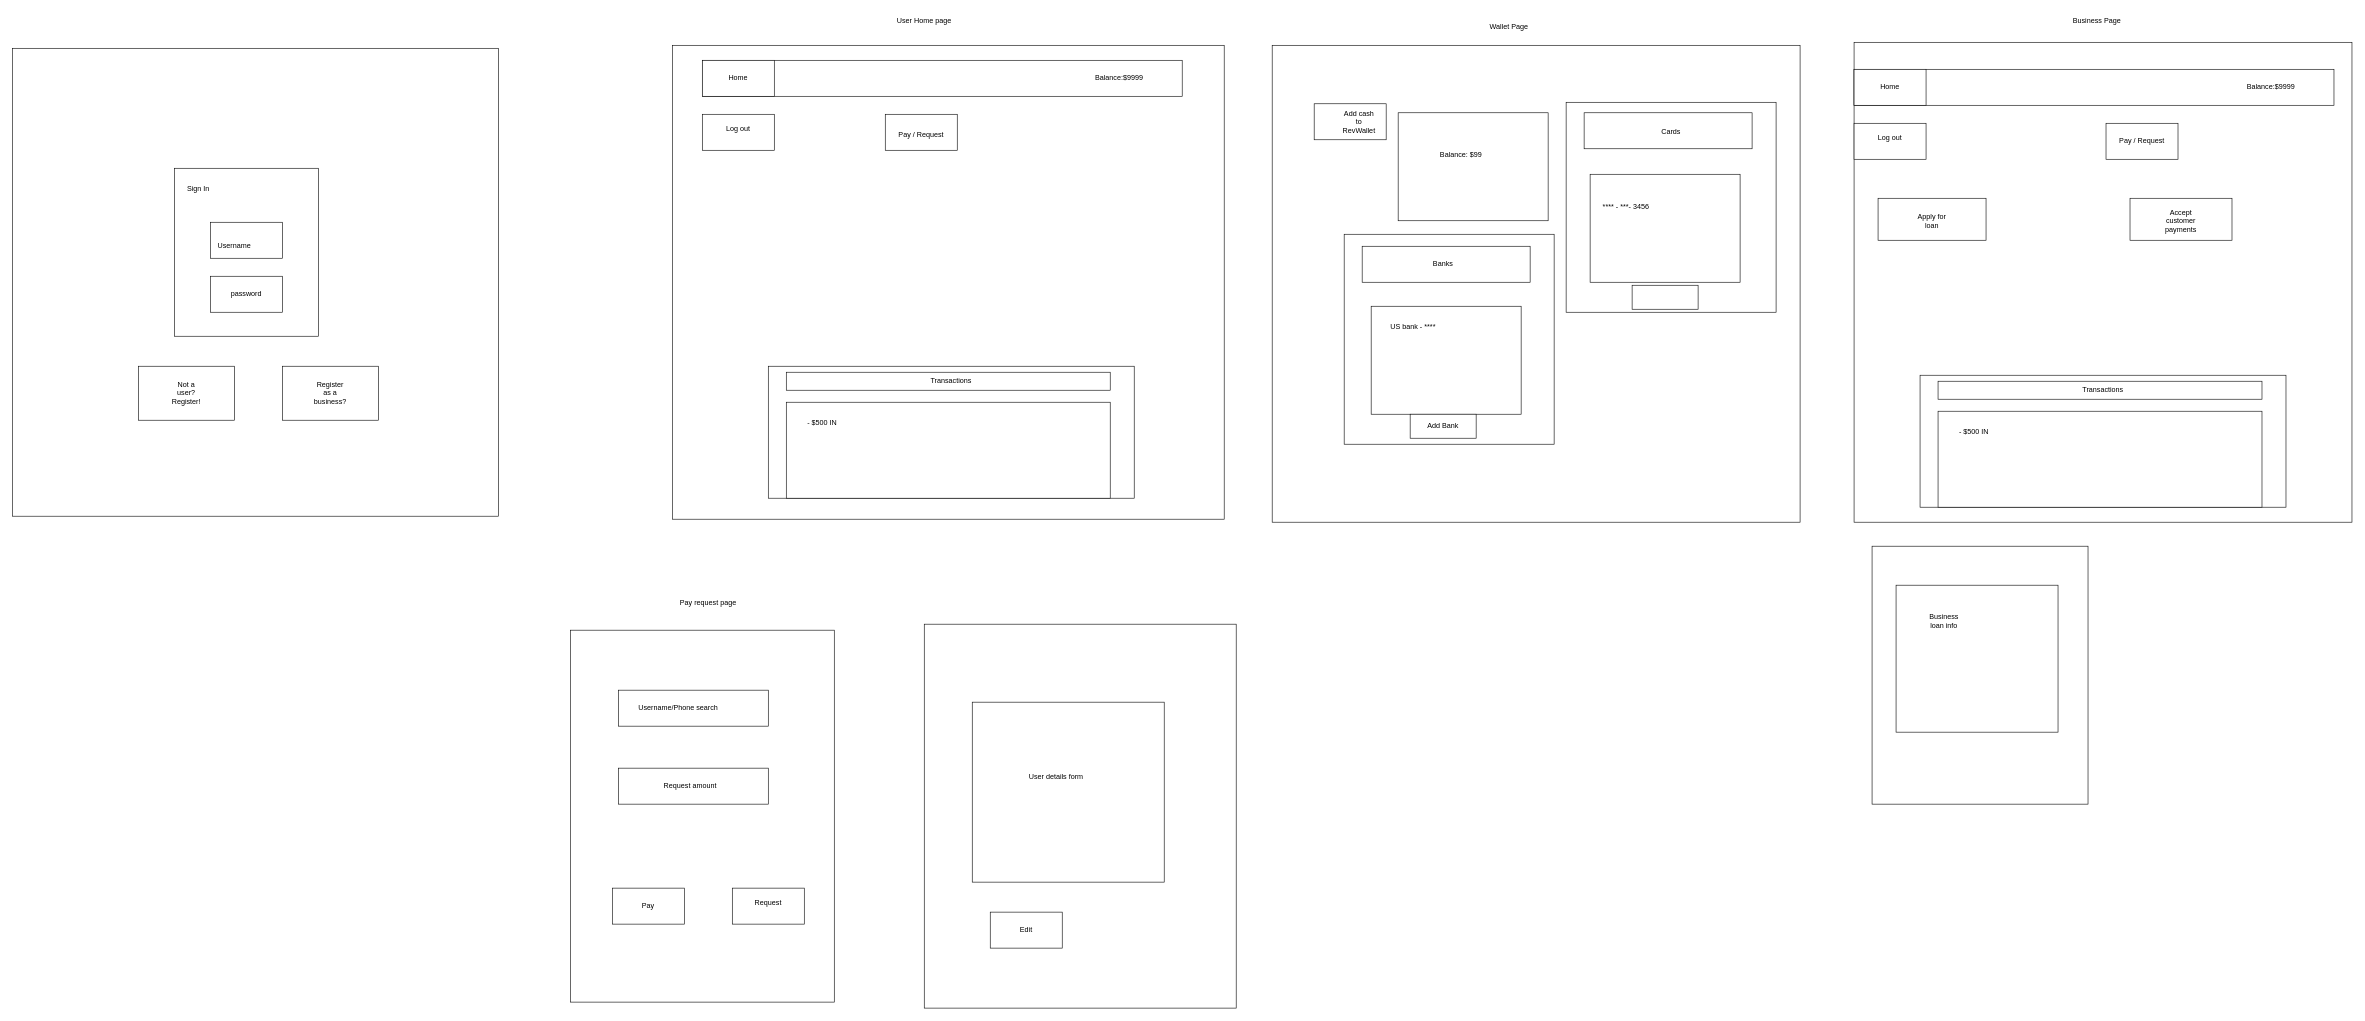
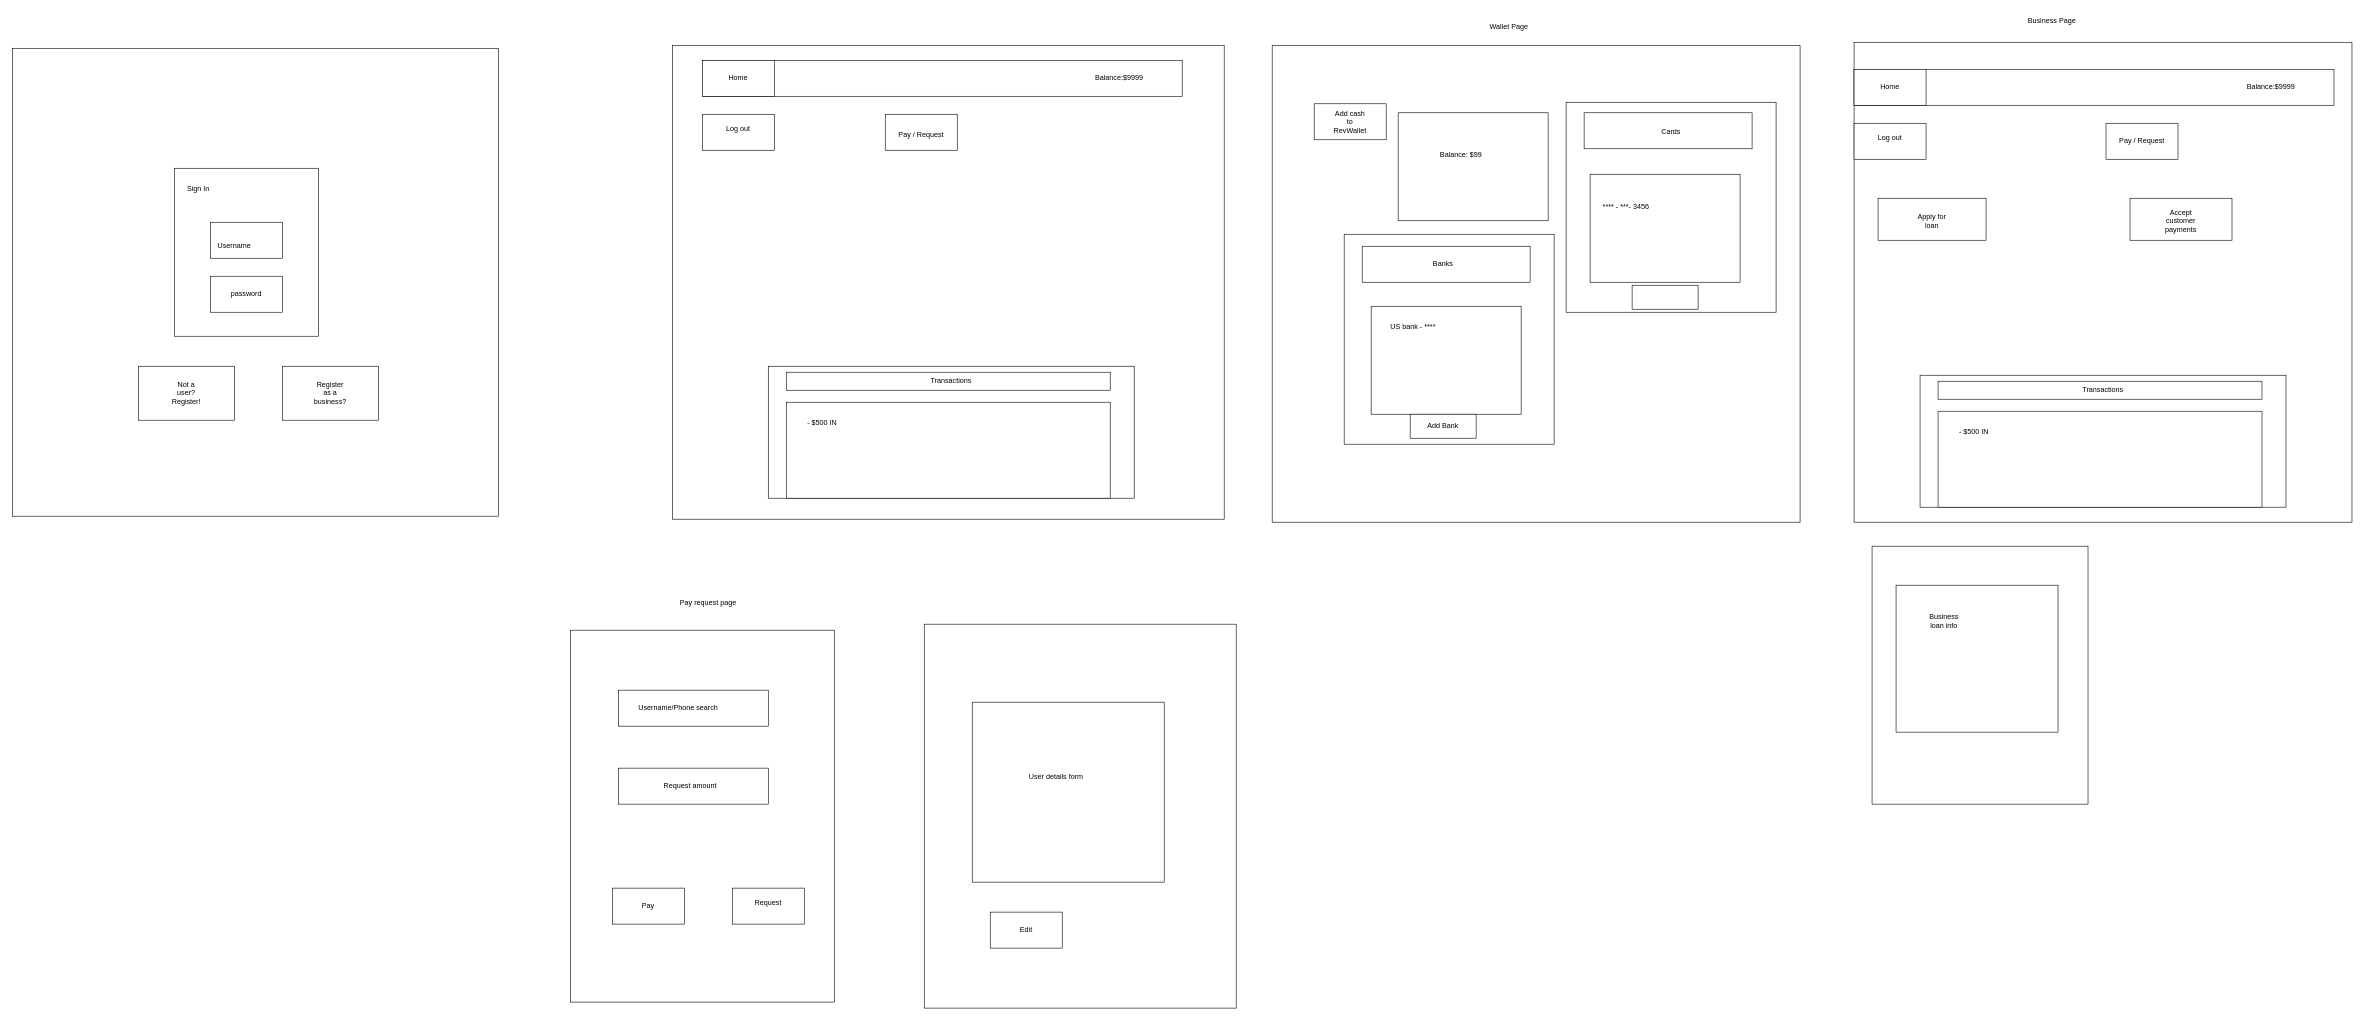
(924, 21) -> none
(2097, 21) -> (2052, 21)
(1359, 122) -> (1350, 122)
